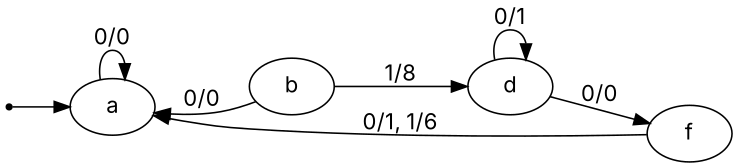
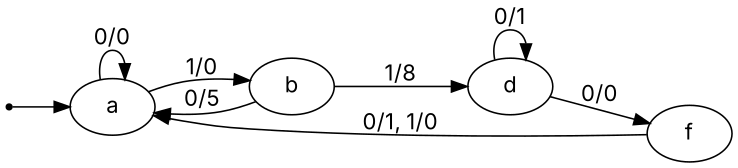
none -> (191, 81)
(202, 100) -> (202, 100)
(401, 123) -> (401, 123)
